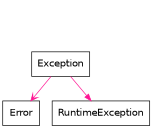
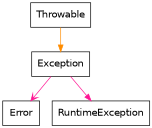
none -> (61, 15)
